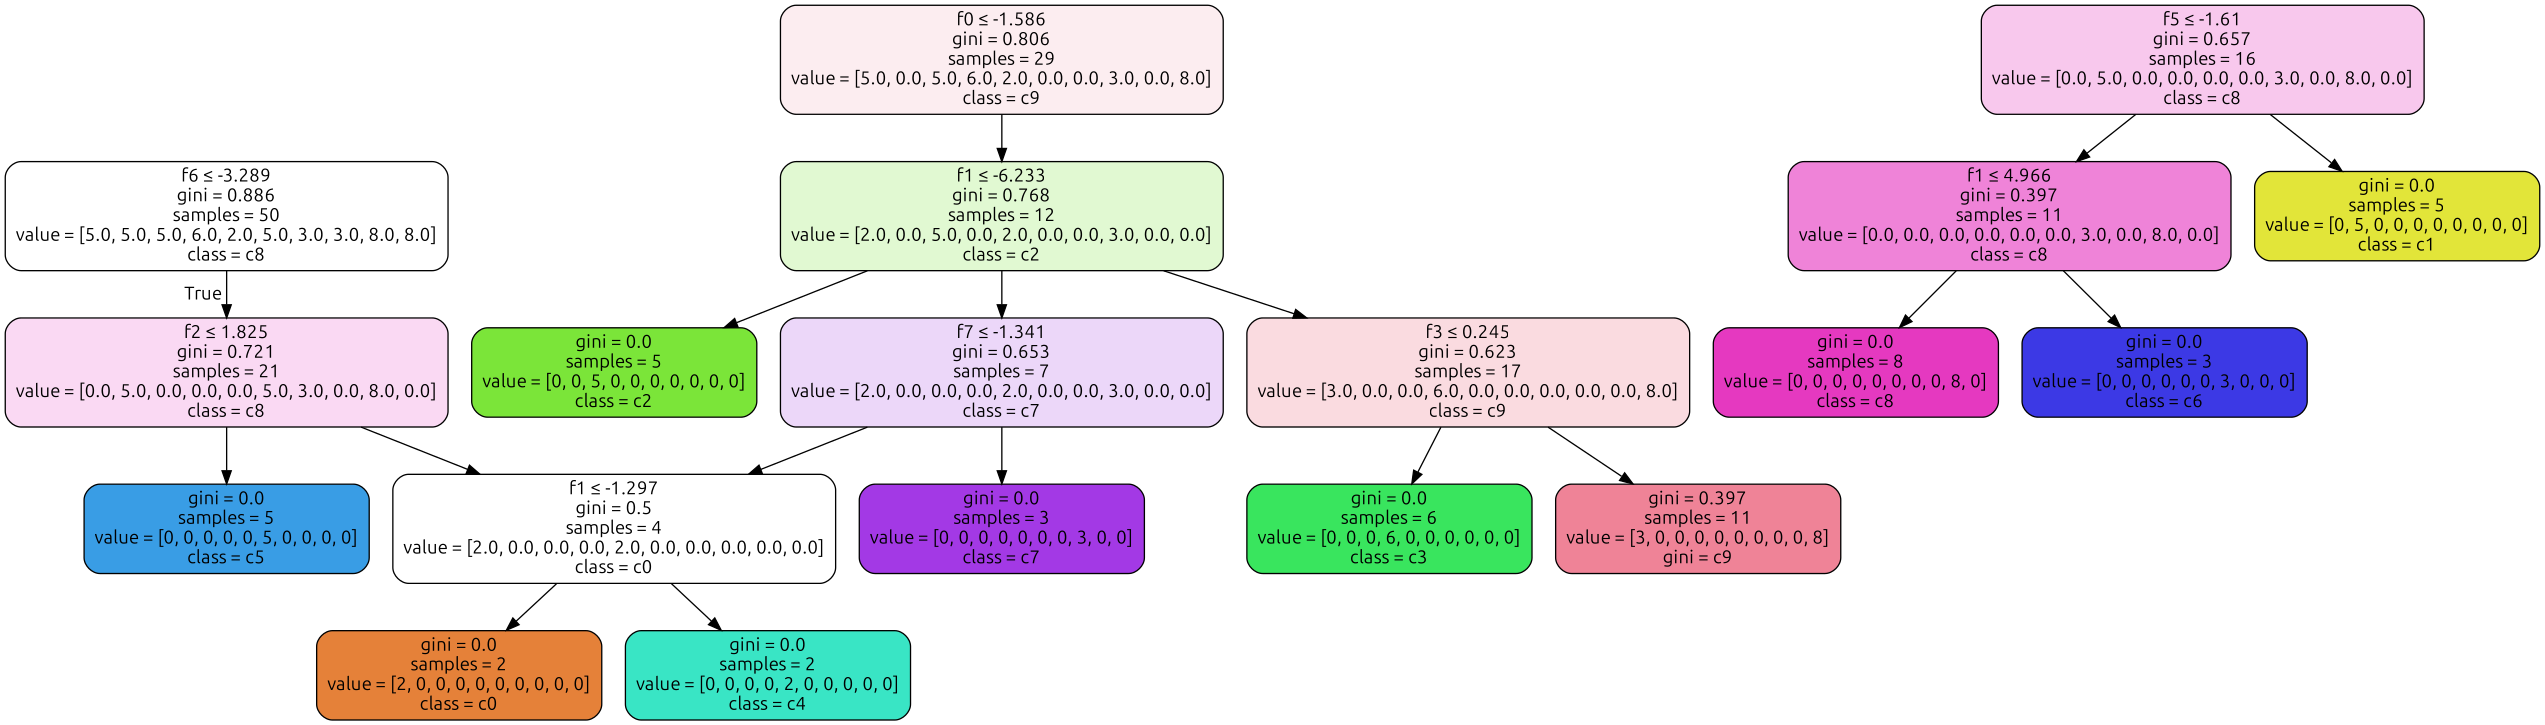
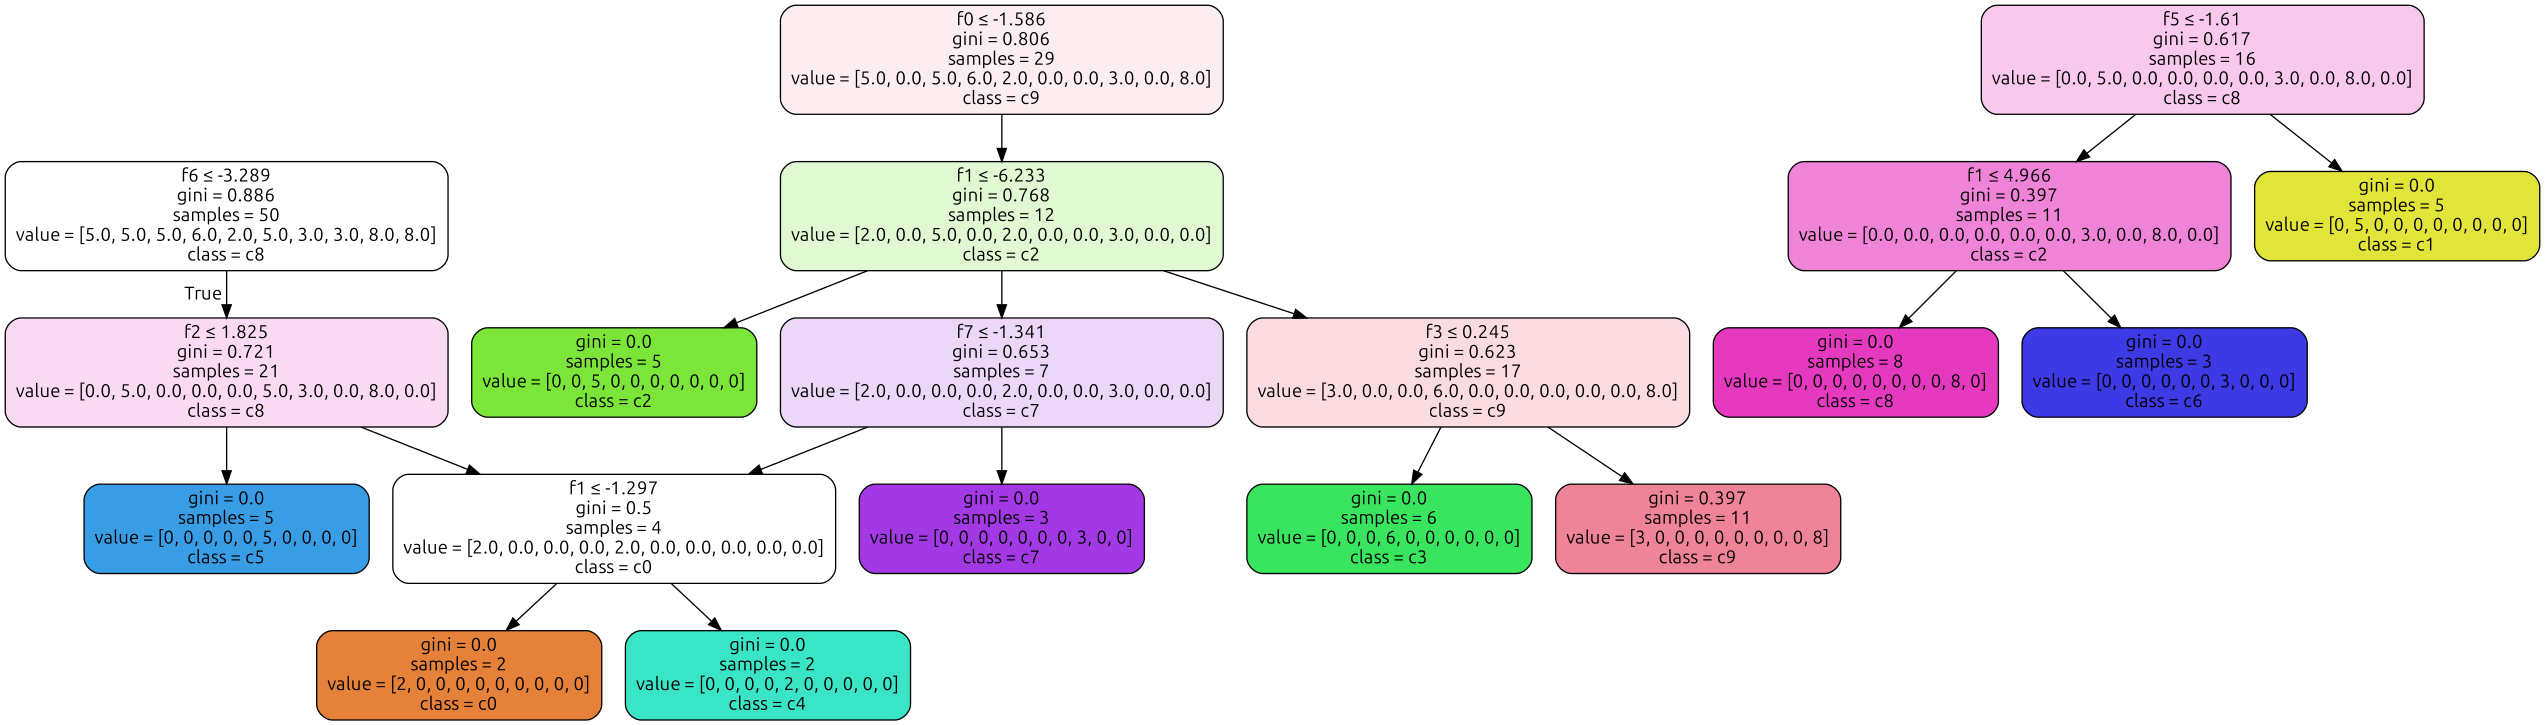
(2203, 39) -> (2203, 39)
(2010, 255) -> (2010, 255)
(1698, 558) -> (1698, 558)
